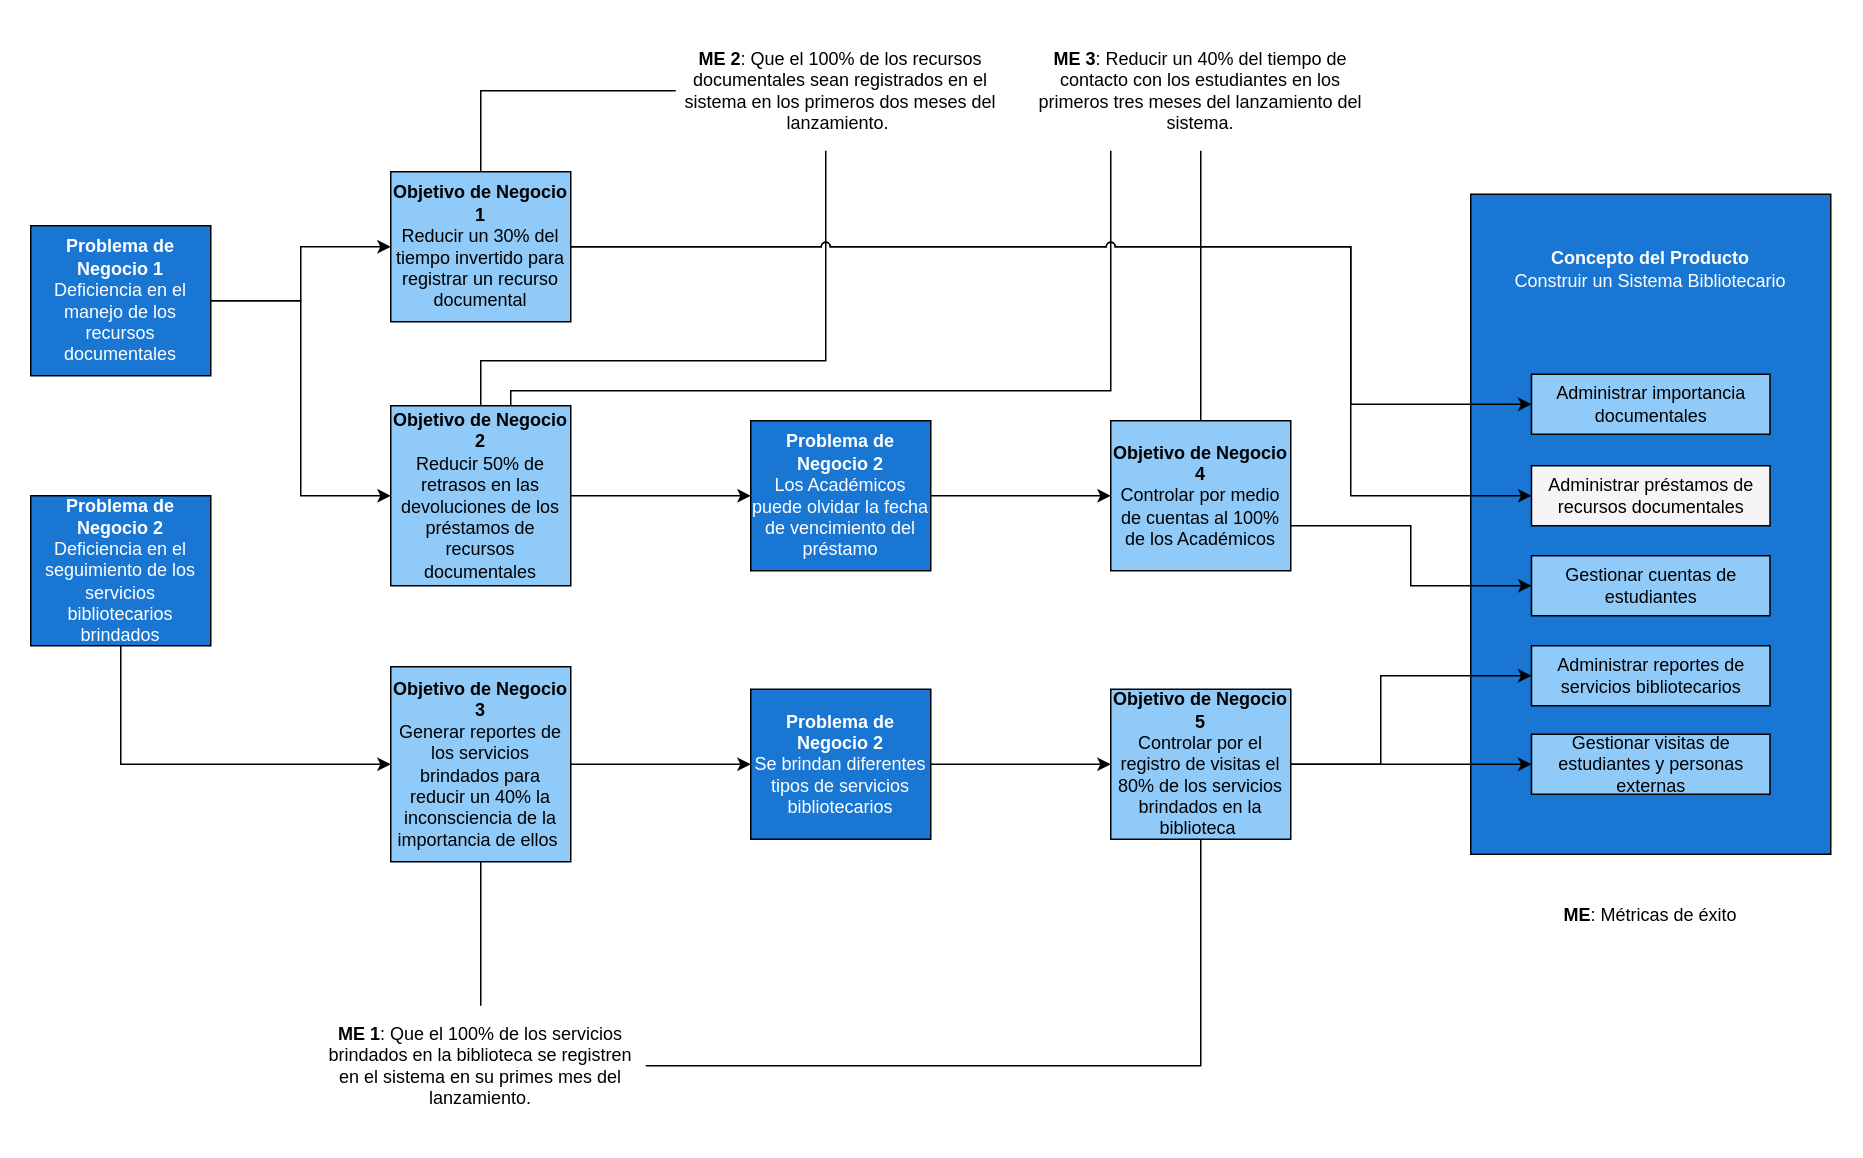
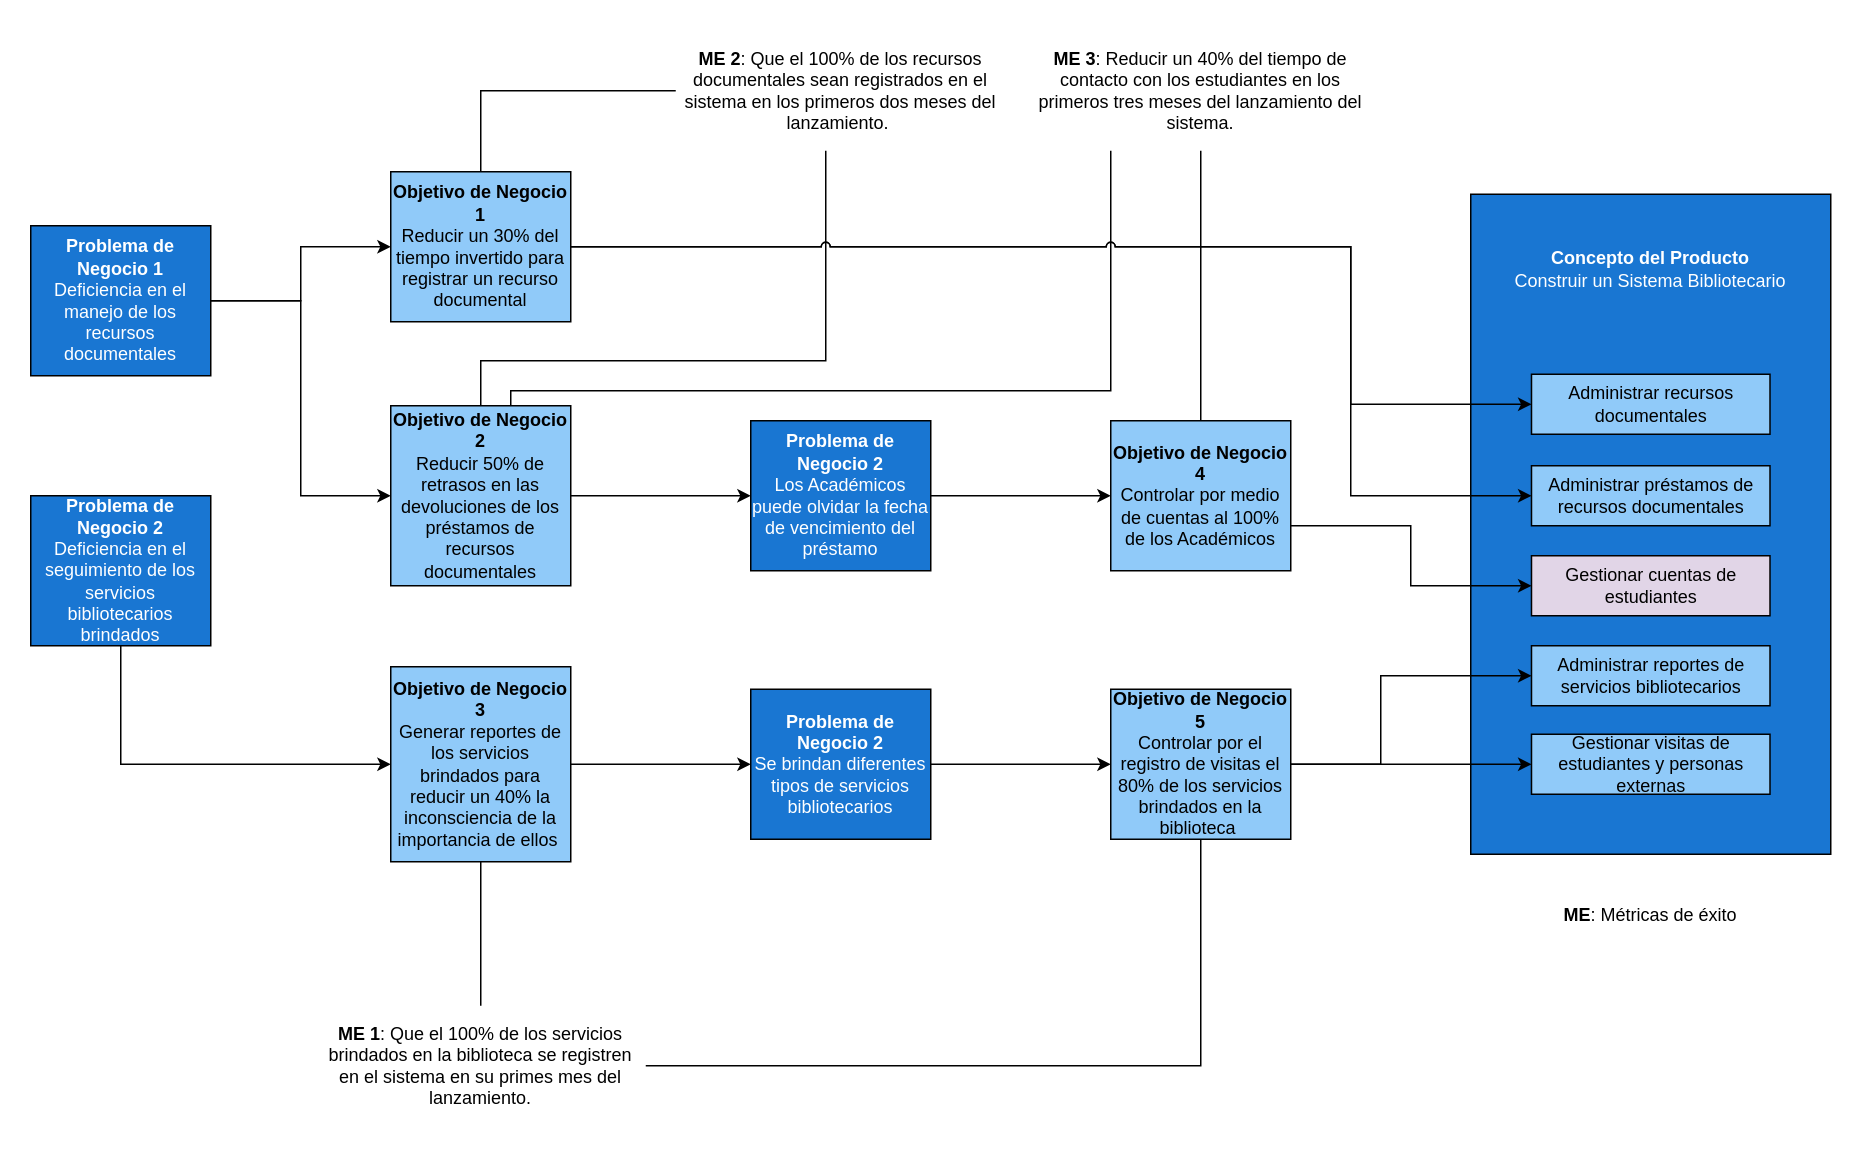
(1652, 404) -> (1652, 404)
(1651, 496) -> (1651, 496)
(1651, 586) -> (1651, 586)
